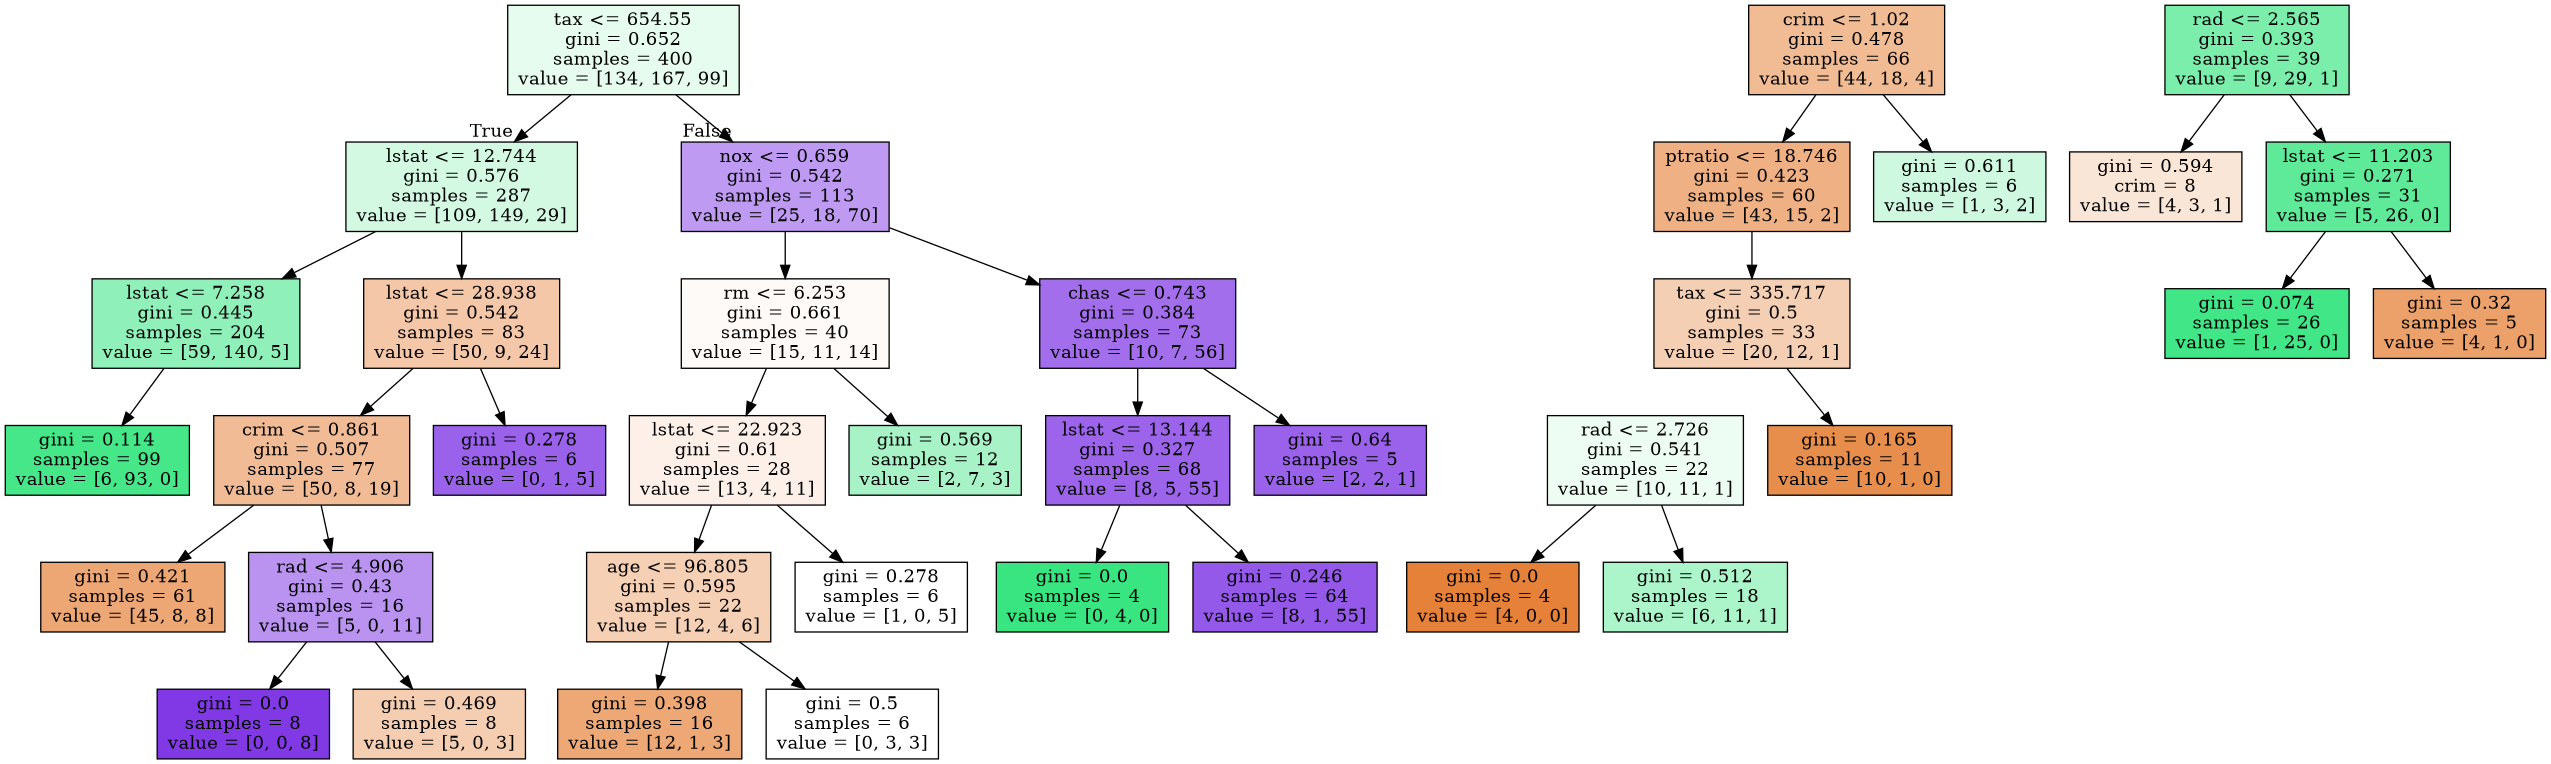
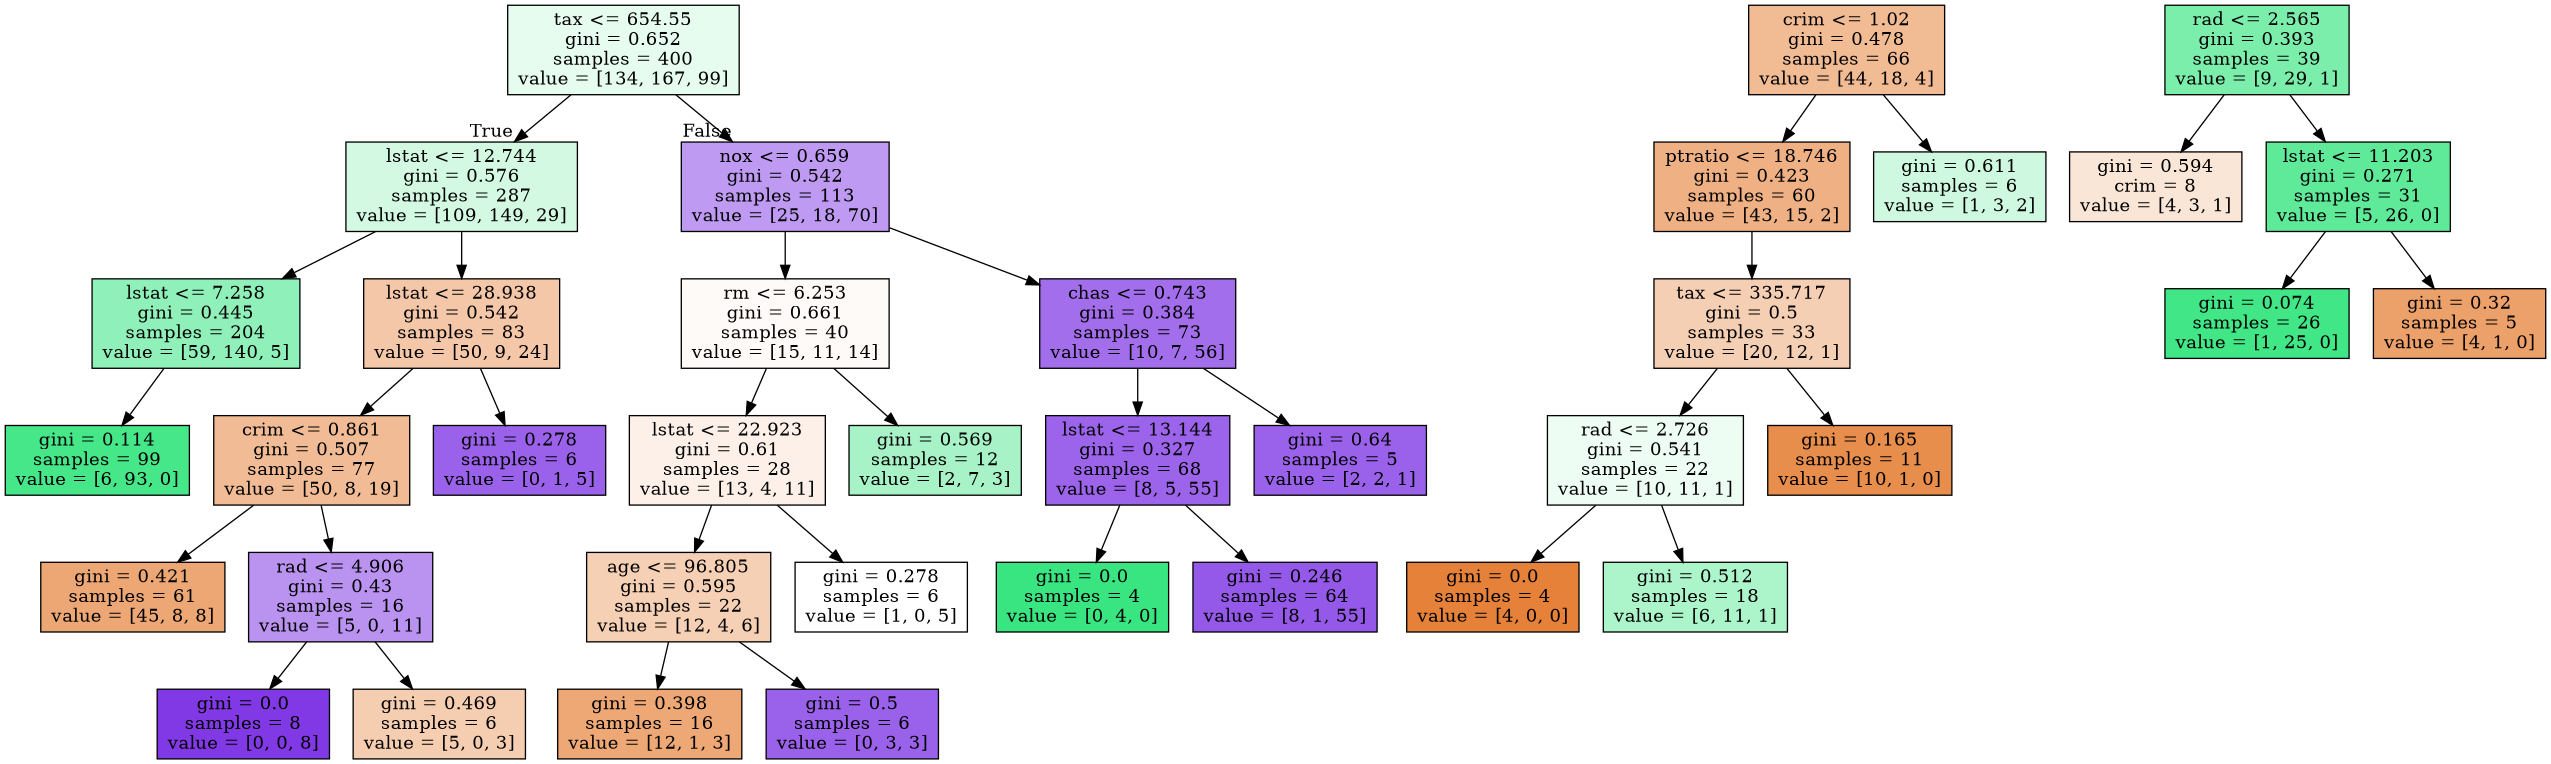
none -> (1703, 387)
(439, 724) -> (439, 724)
(852, 724) -> (852, 724)
